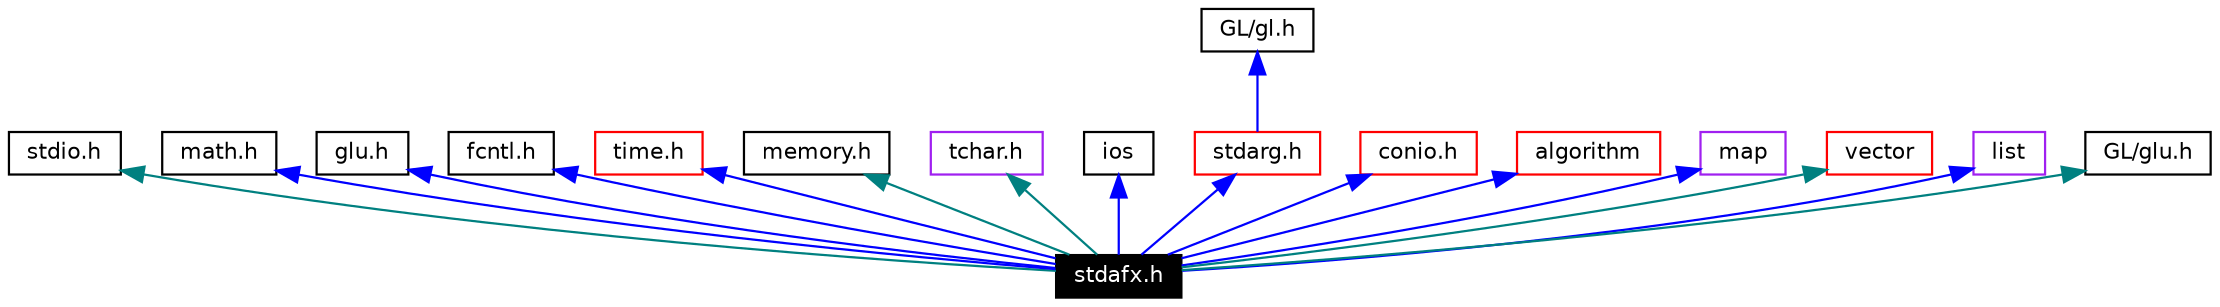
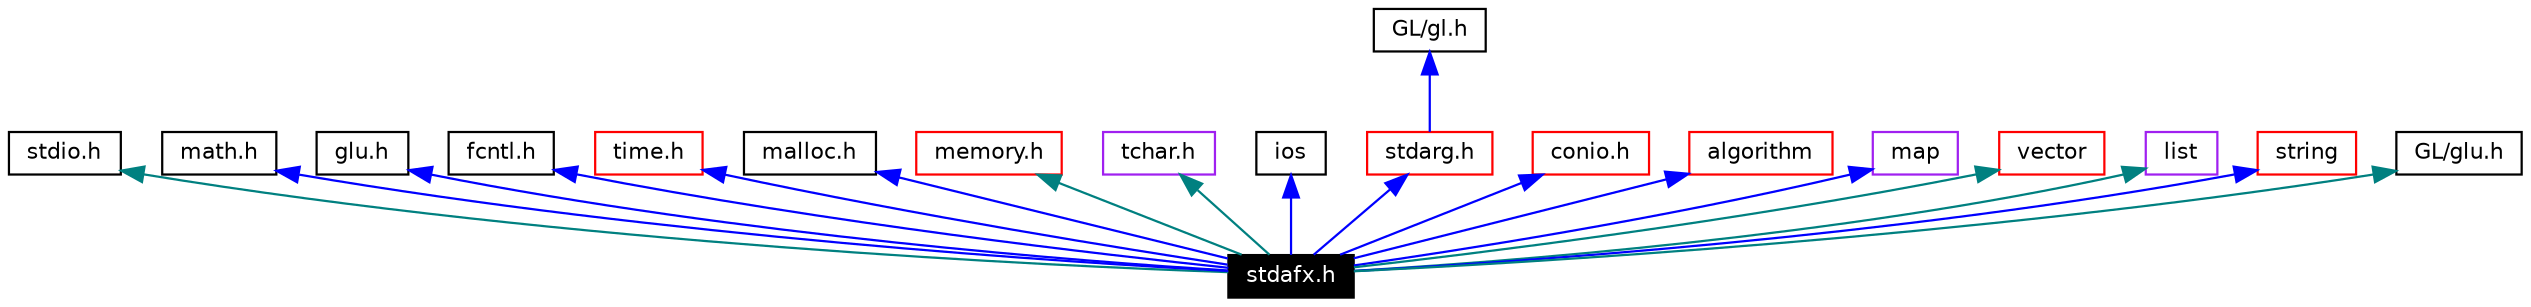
none -> (810, 153)
(817, 153) -> (989, 153)
none -> (2307, 153)
(1569, 236) -> (1741, 236)
